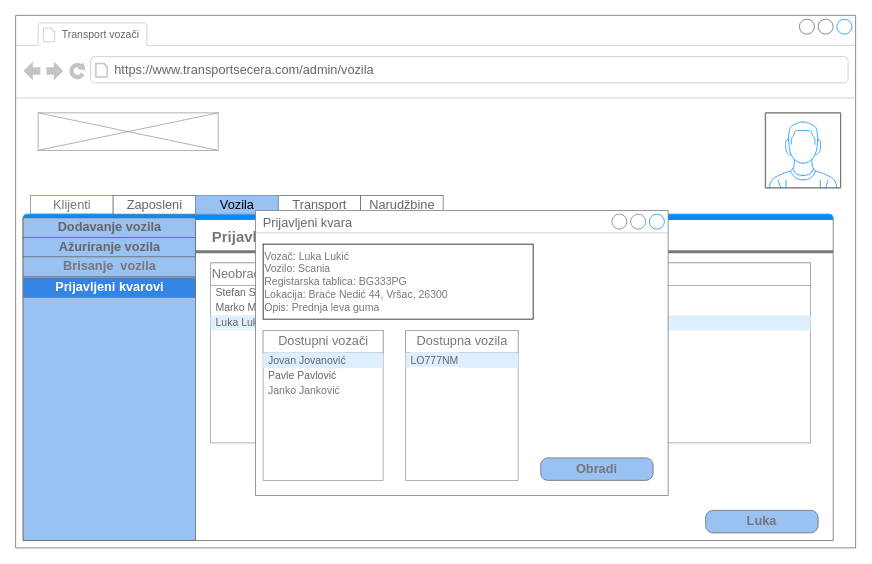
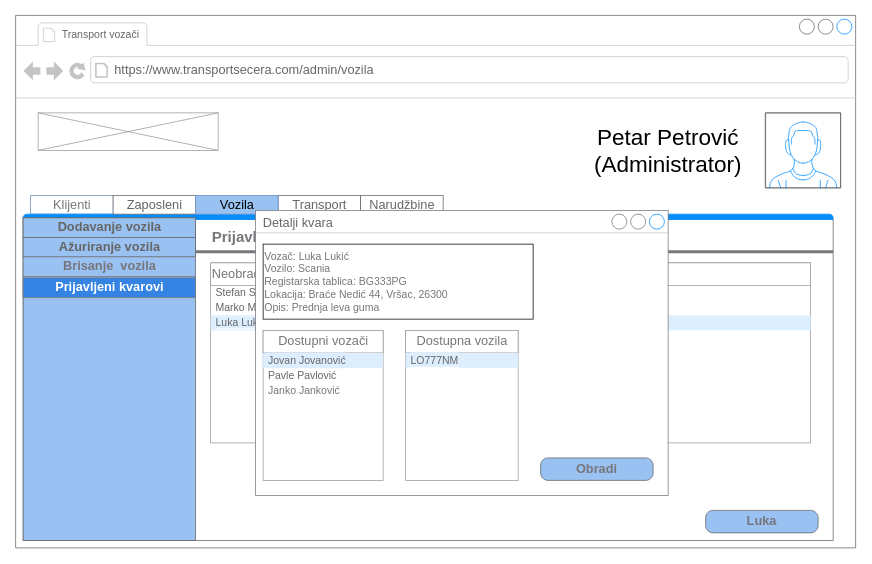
none -> (668, 150)
(317, 223) -> (304, 223)
